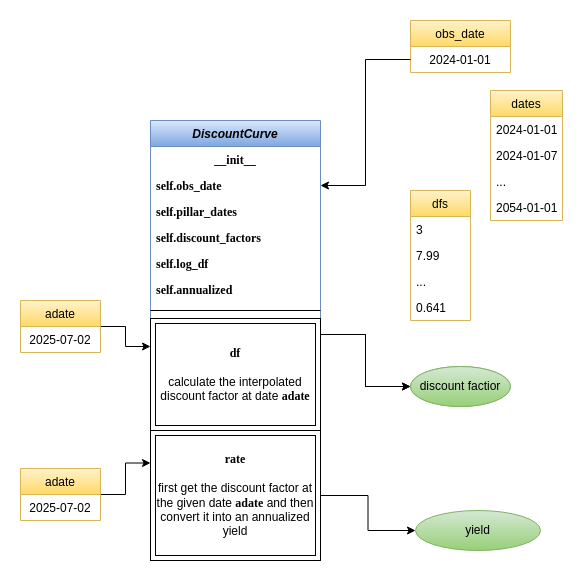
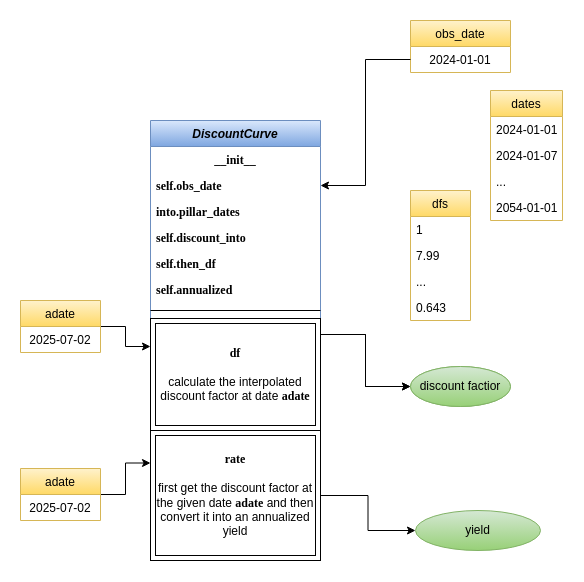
(205, 212) -> (205, 212)
(419, 230) -> (419, 230)
(222, 238) -> (210, 238)
(188, 264) -> (193, 264)
(431, 308) -> (431, 308)
